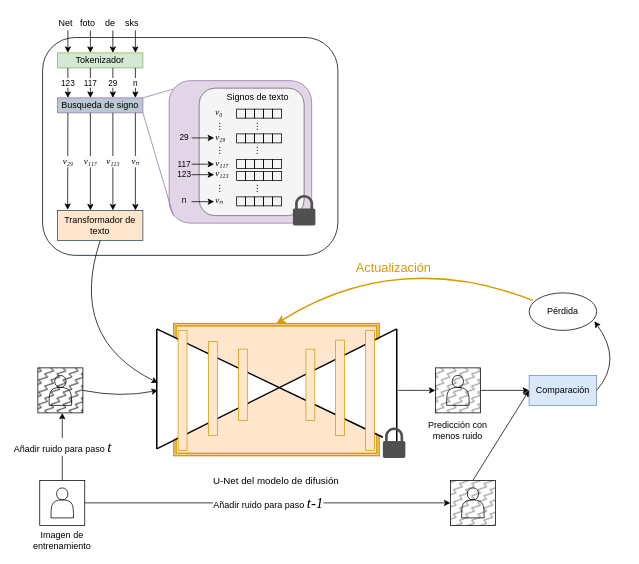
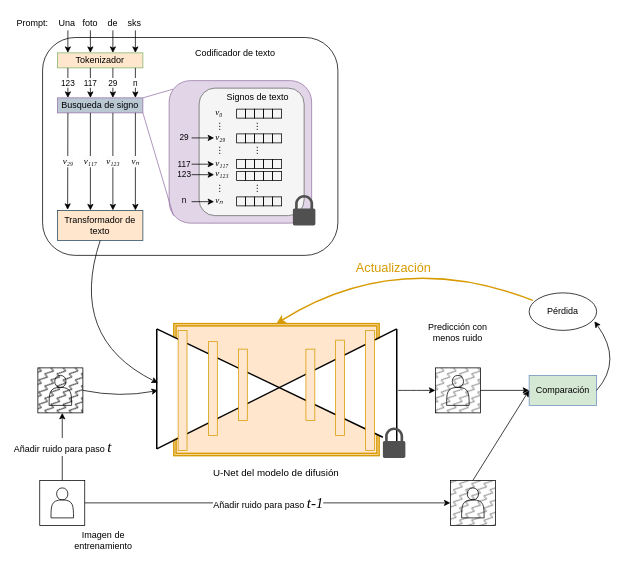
none -> (32, 23)
(111, 23) -> (111, 23)
none -> (250, 53)
(100, 60) -> (100, 60)
(563, 390) -> (563, 390)
(458, 430) -> (458, 333)
(277, 480) -> (277, 473)
(62, 540) -> (104, 540)
